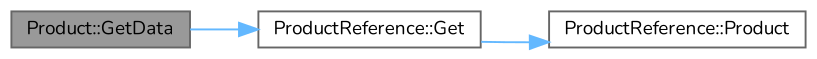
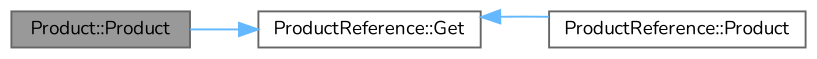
(101, 29) -> (101, 29)
(505, 42) -> (525, 17)
